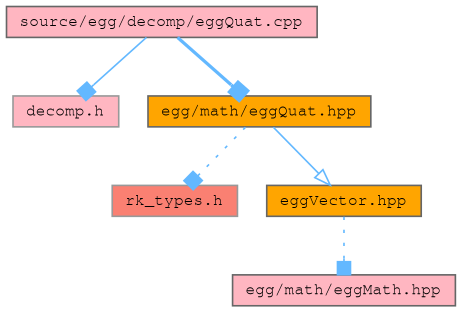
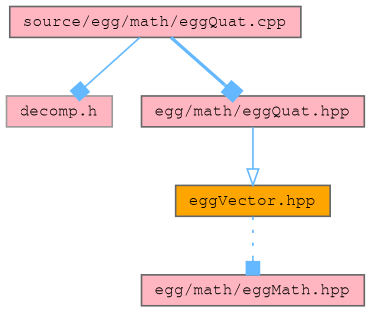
(162, 22) -> (155, 22)
(259, 111) -> (253, 111)
(175, 201) -> none
